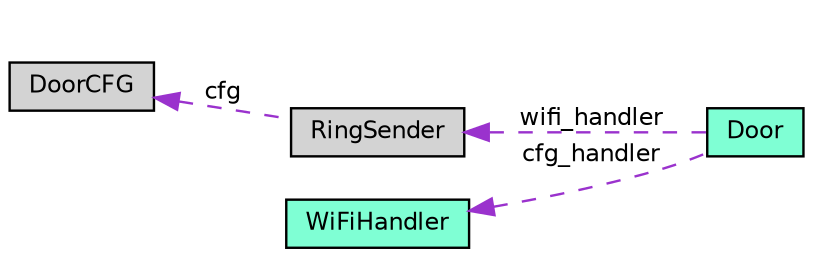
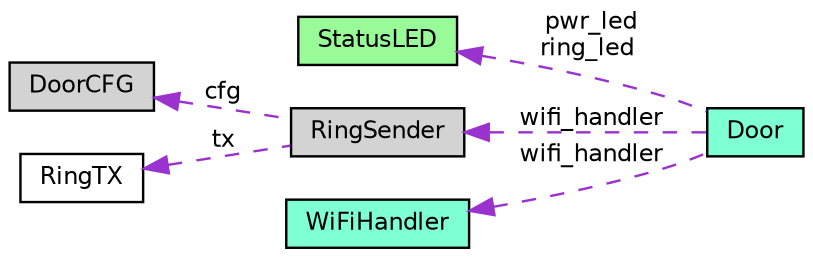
none -> (378, 41)
(588, 155) -> (588, 155)
none -> (82, 178)
